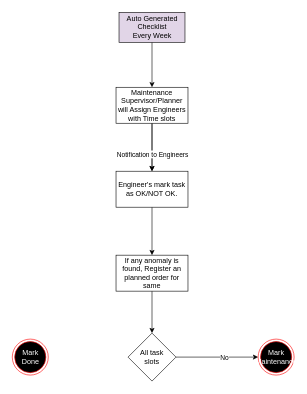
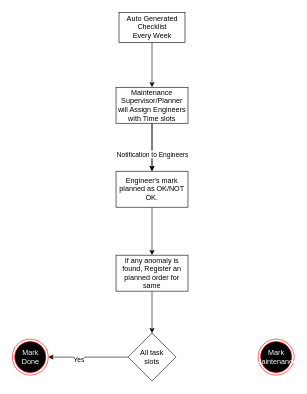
(152, 27) -> (152, 27)
(152, 189) -> (152, 189)
none -> (78, 357)
(224, 357) -> none
